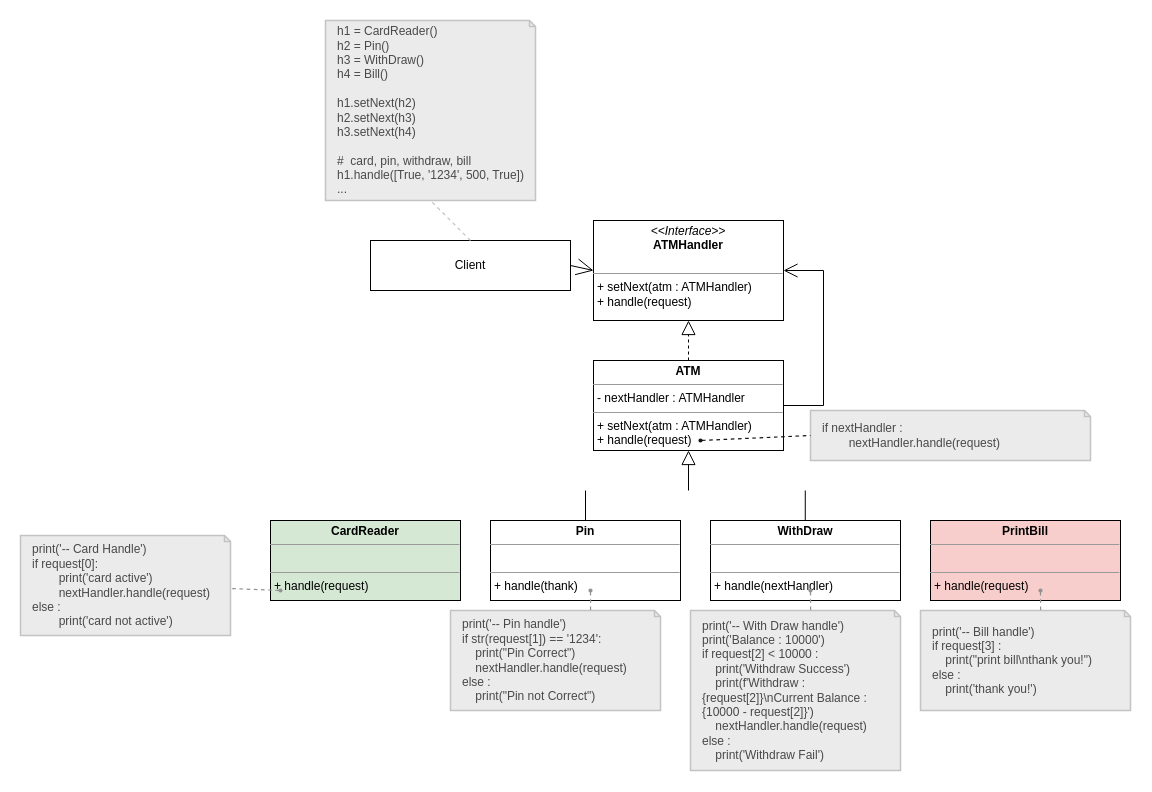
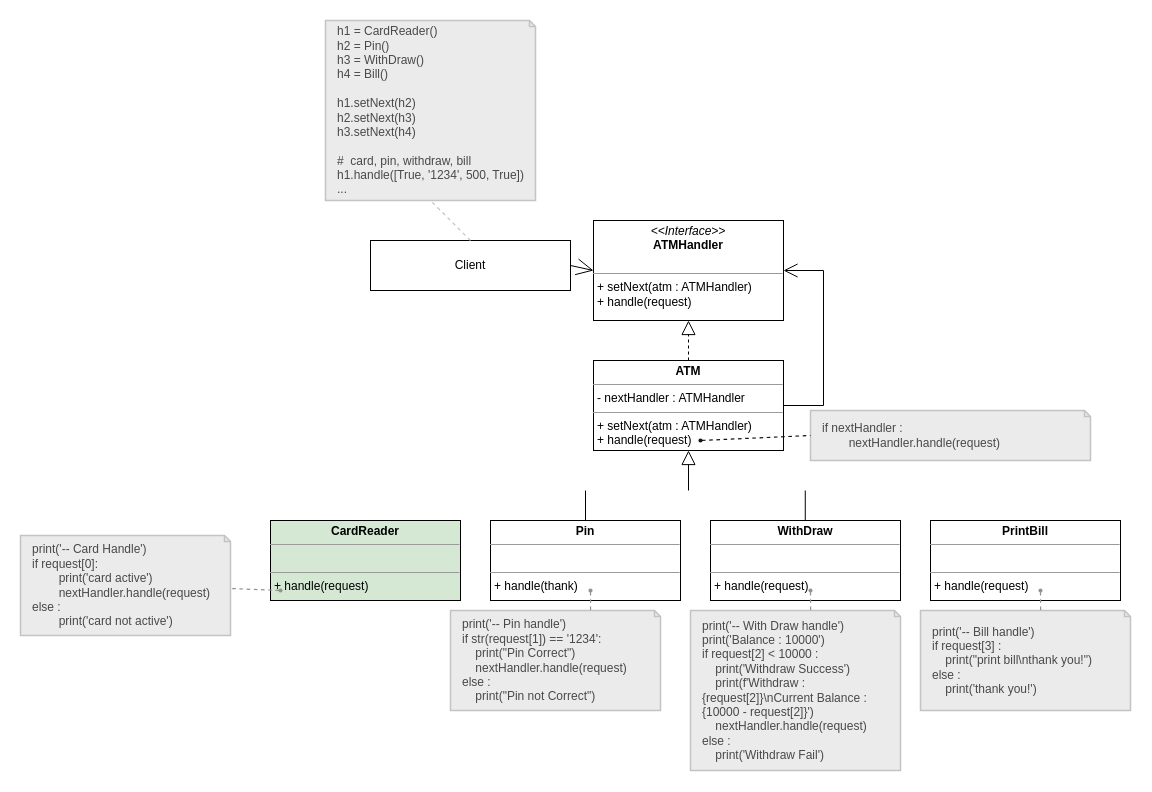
(776, 535) -> (765, 535)
(1026, 561) -> (1026, 561)
